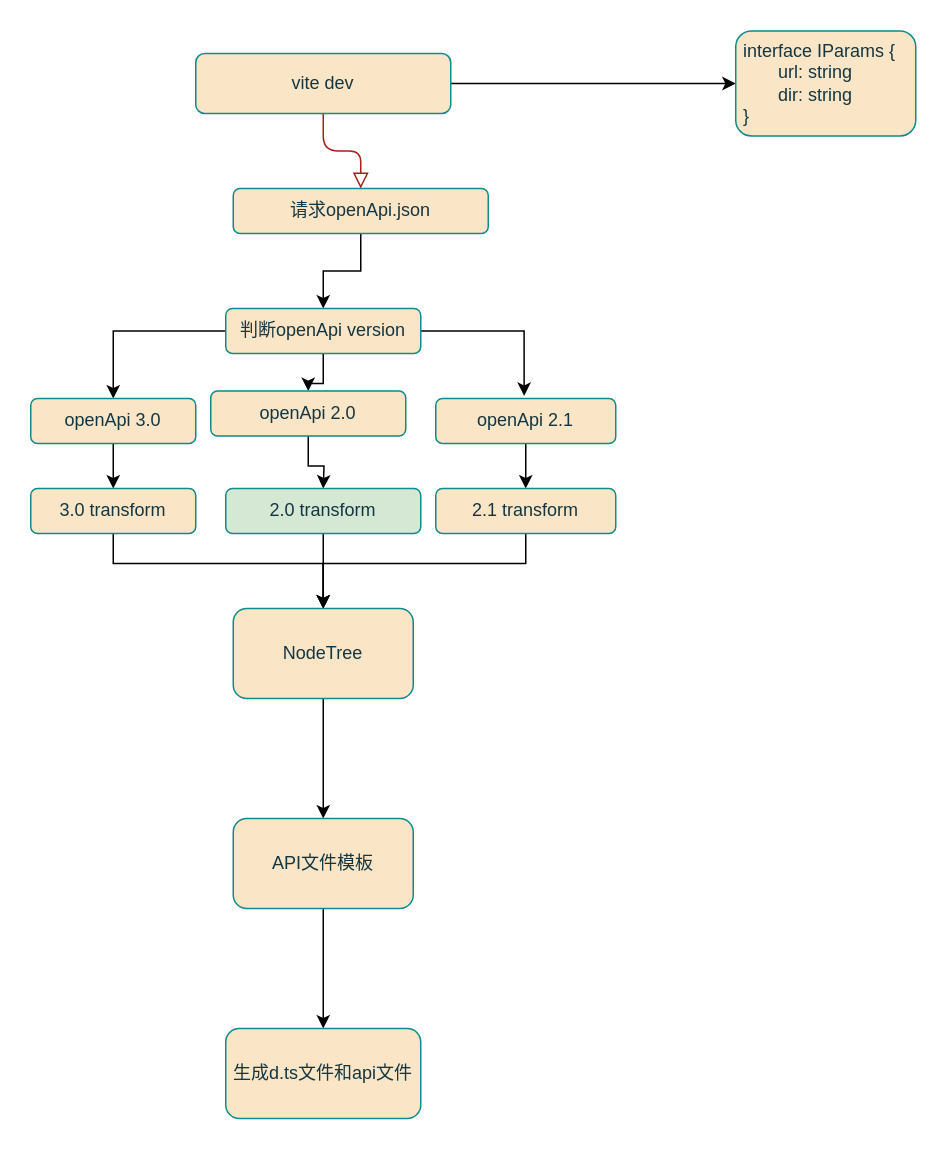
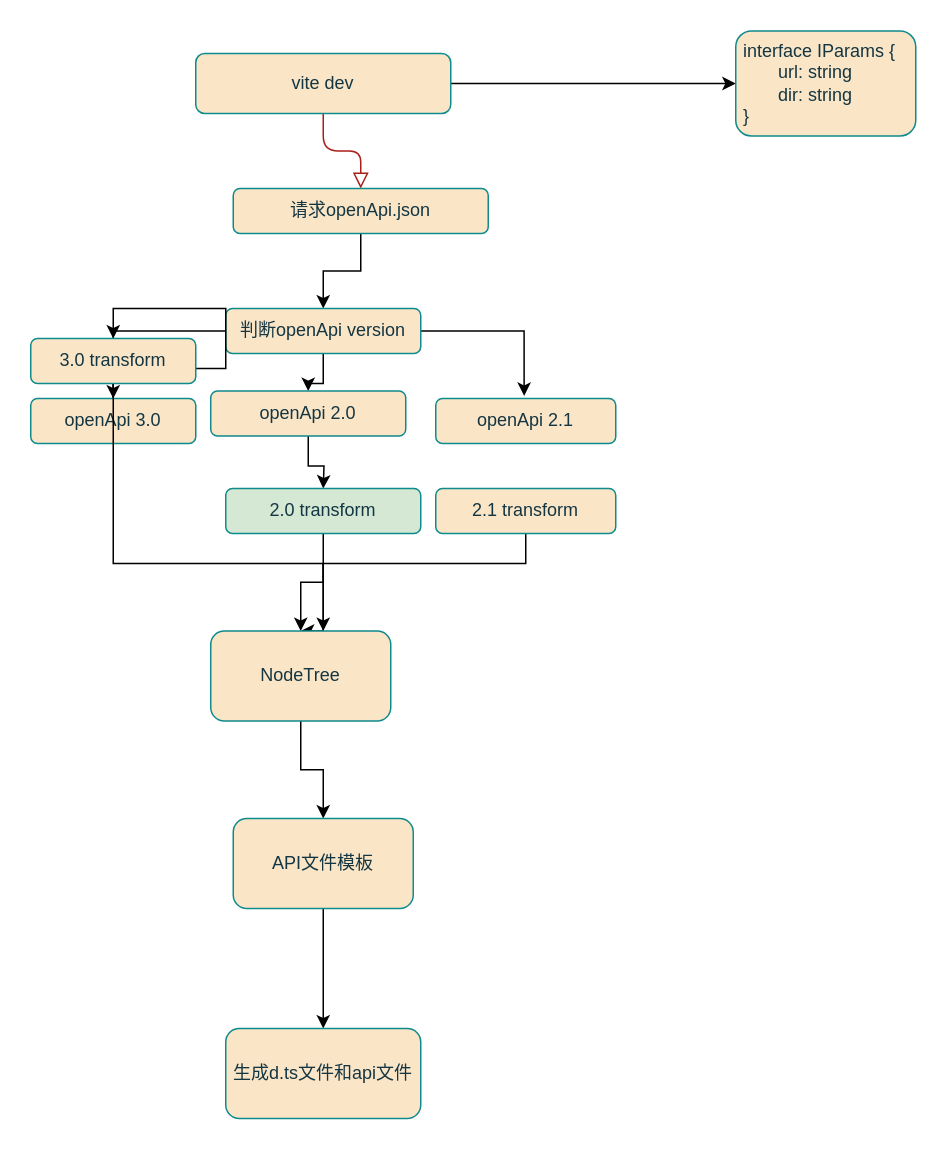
(526, 471) -> none
(113, 511) -> (113, 361)
(323, 653) -> (301, 676)
